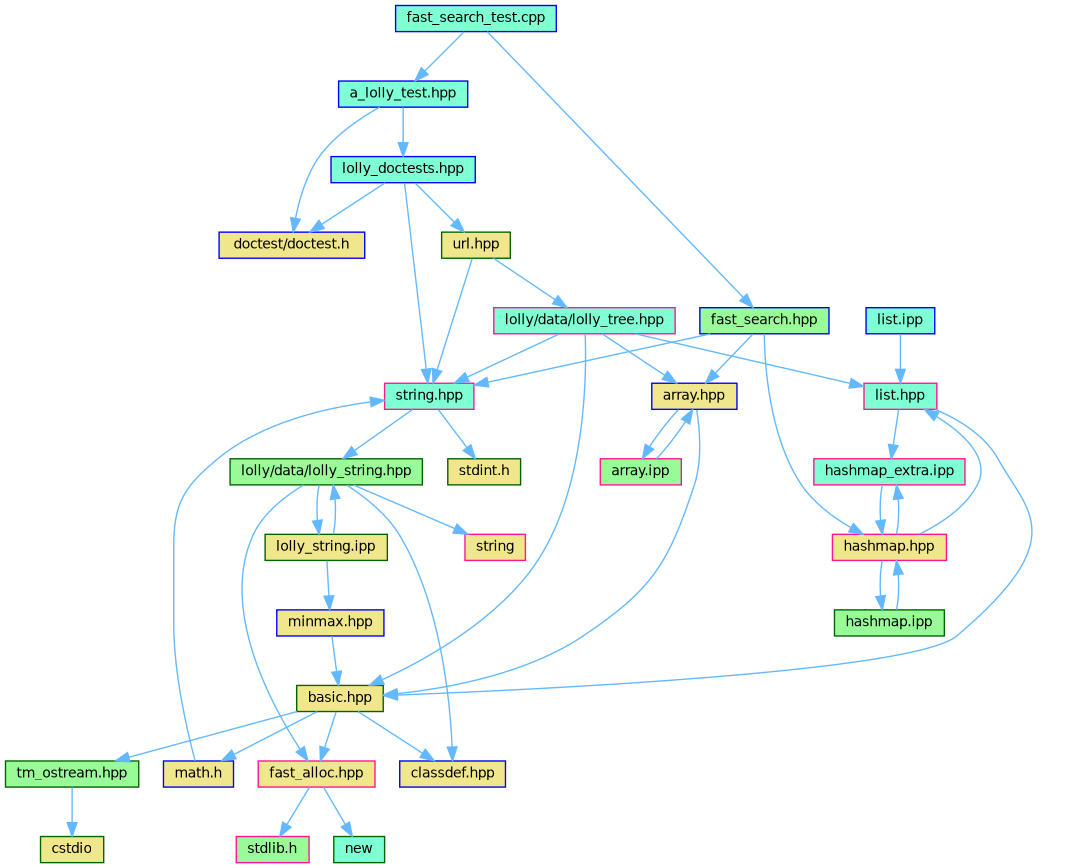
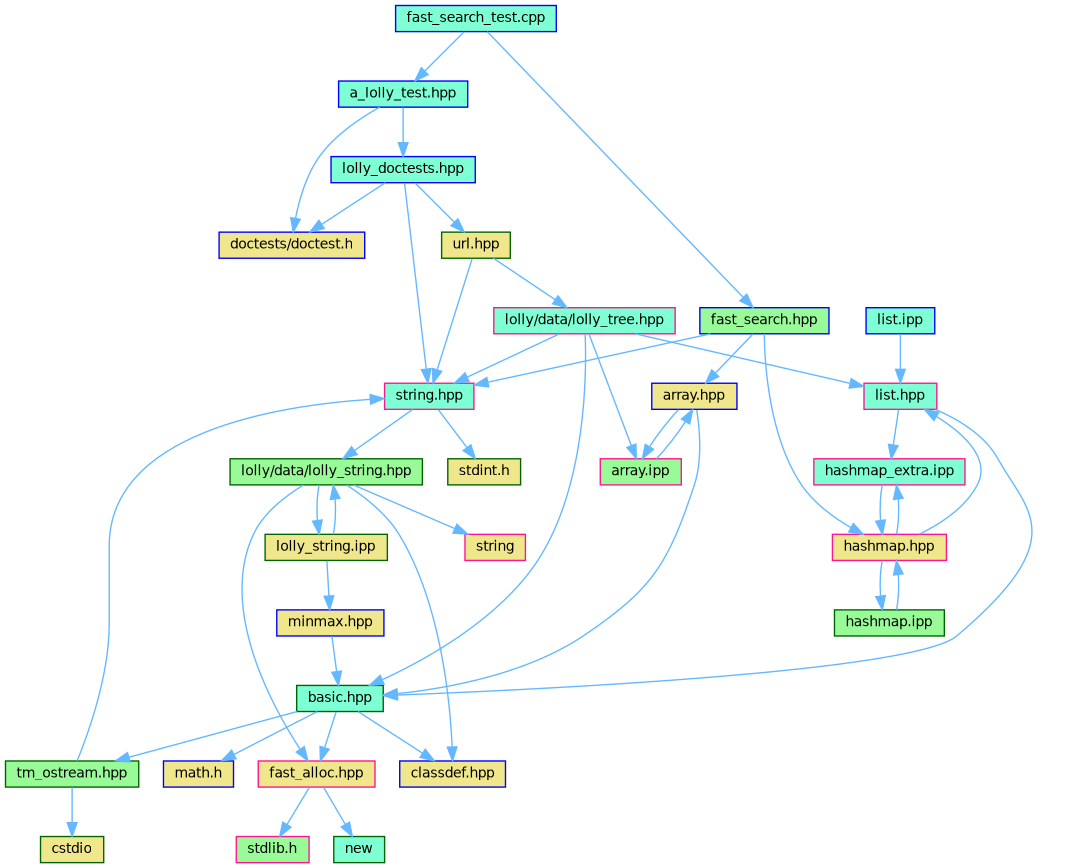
(292, 245) -> (292, 245)
(640, 359) -> (610, 390)
(176, 521) -> (125, 495)
(340, 698) -> (340, 698)
